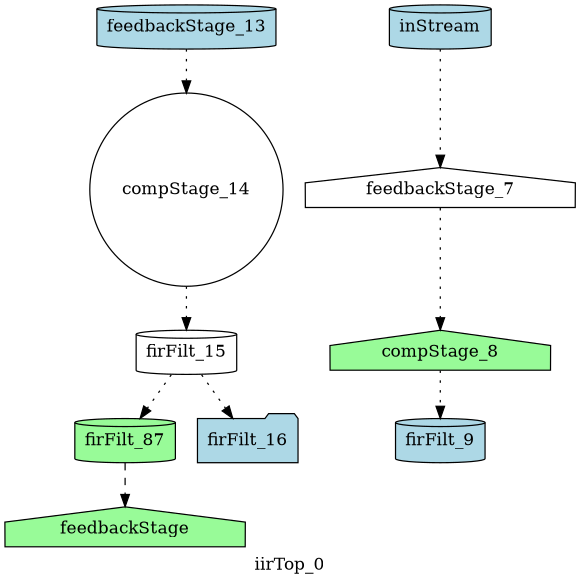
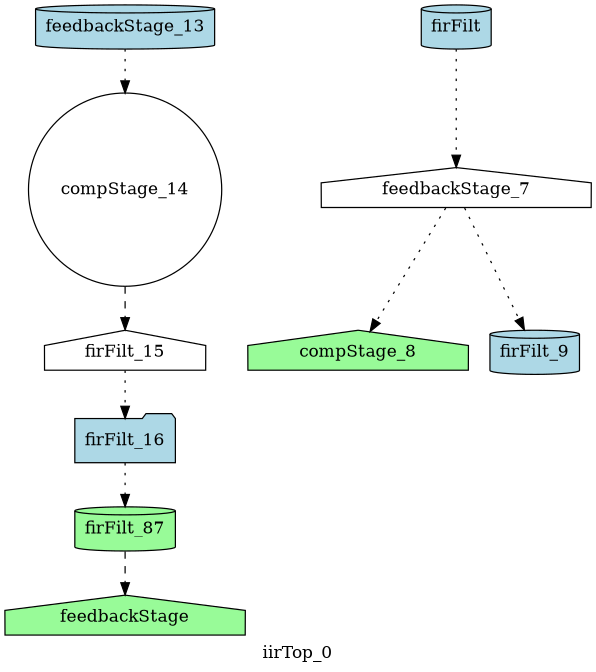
(440, 27) -> (456, 27)
(186, 302) -> (125, 302)
(186, 352) -> (125, 352)
(440, 388) -> (492, 264)
(159, 392) -> (125, 479)
